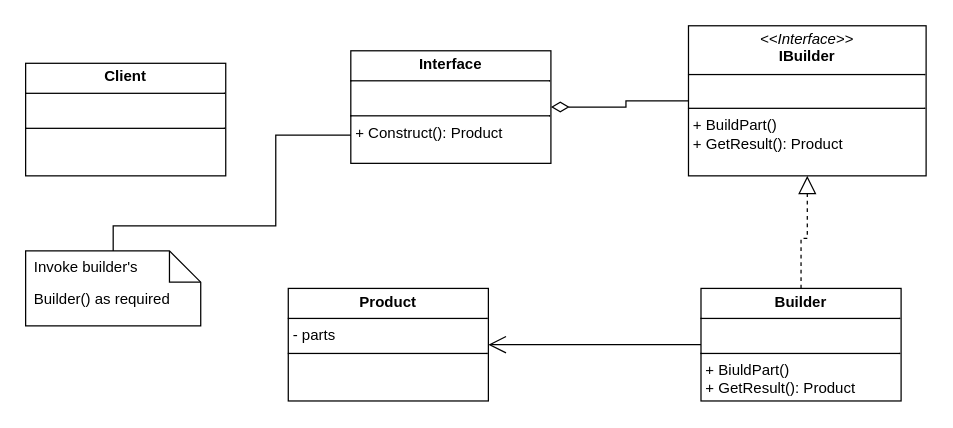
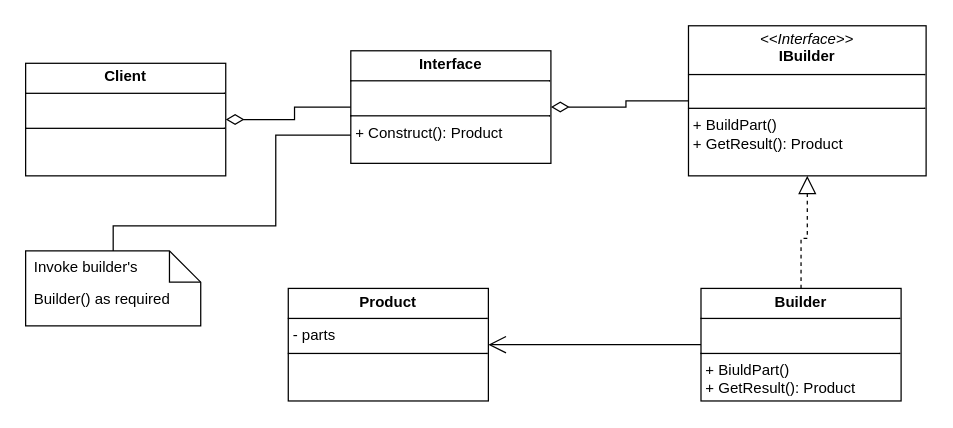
none -> (294, 111)
